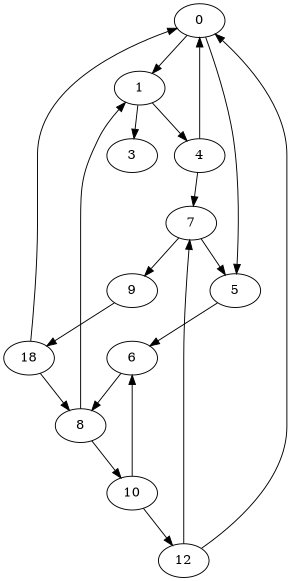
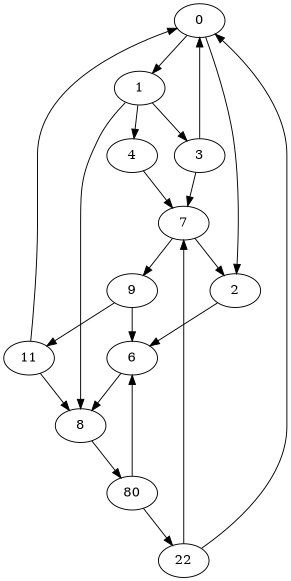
(200, 93) -> (200, 93)
none -> (193, 185)
(81, 254) -> (81, 245)
(235, 291) -> (235, 291)
none -> (132, 320)
(29, 358) -> (29, 358)
(132, 493) -> (132, 493)
(184, 561) -> (184, 561)
